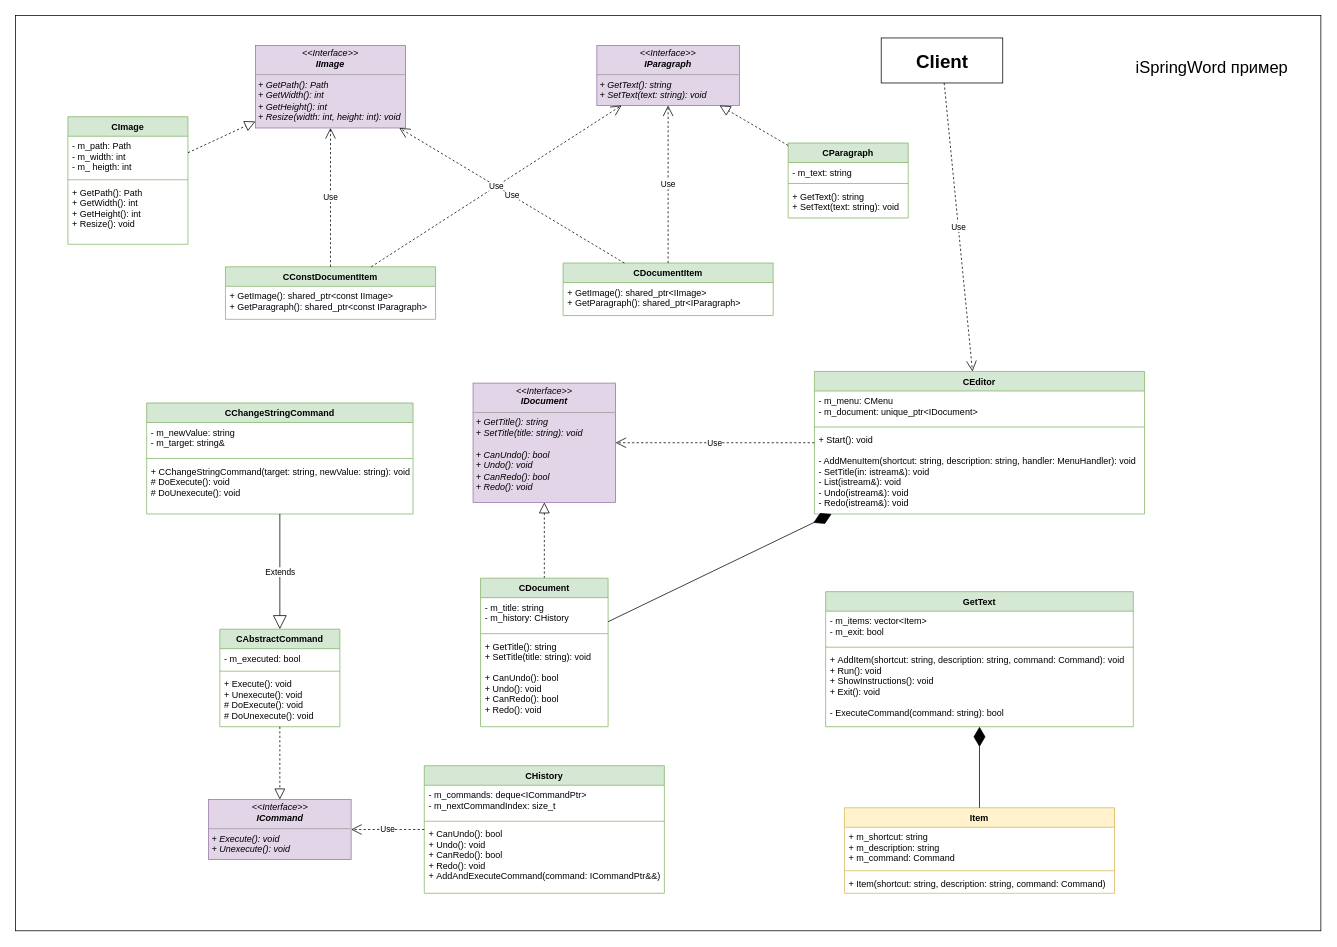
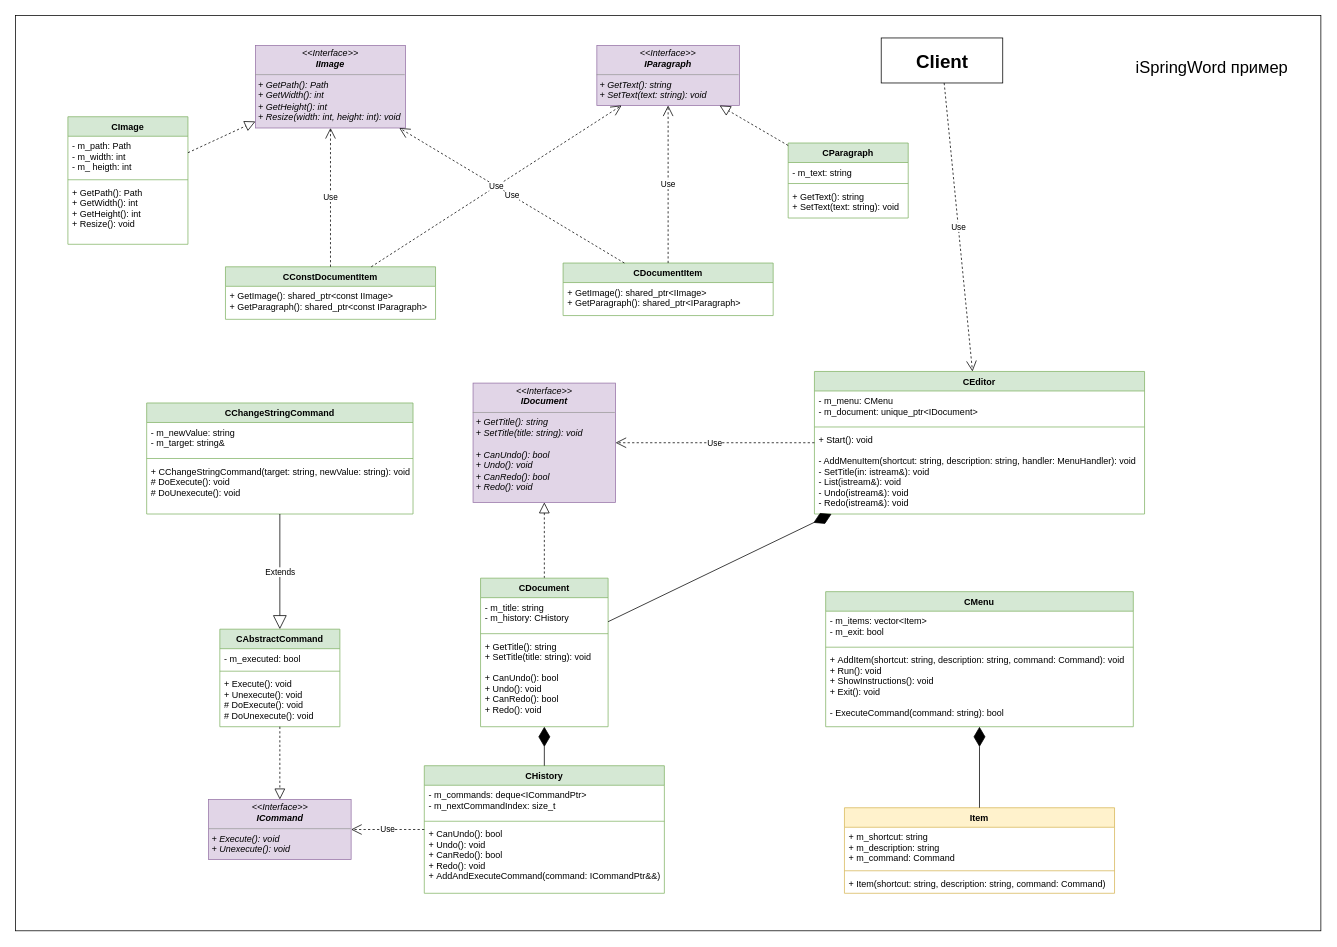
(979, 602) -> (979, 602)
none -> (544, 756)
